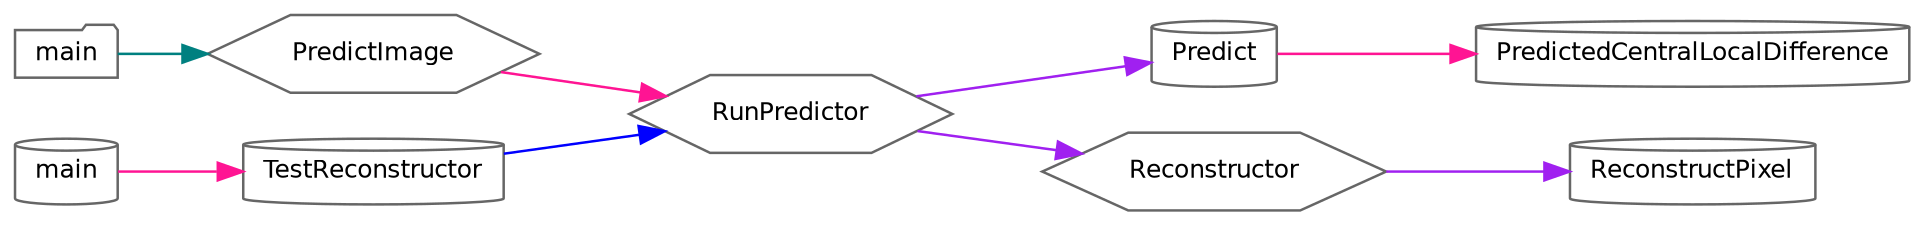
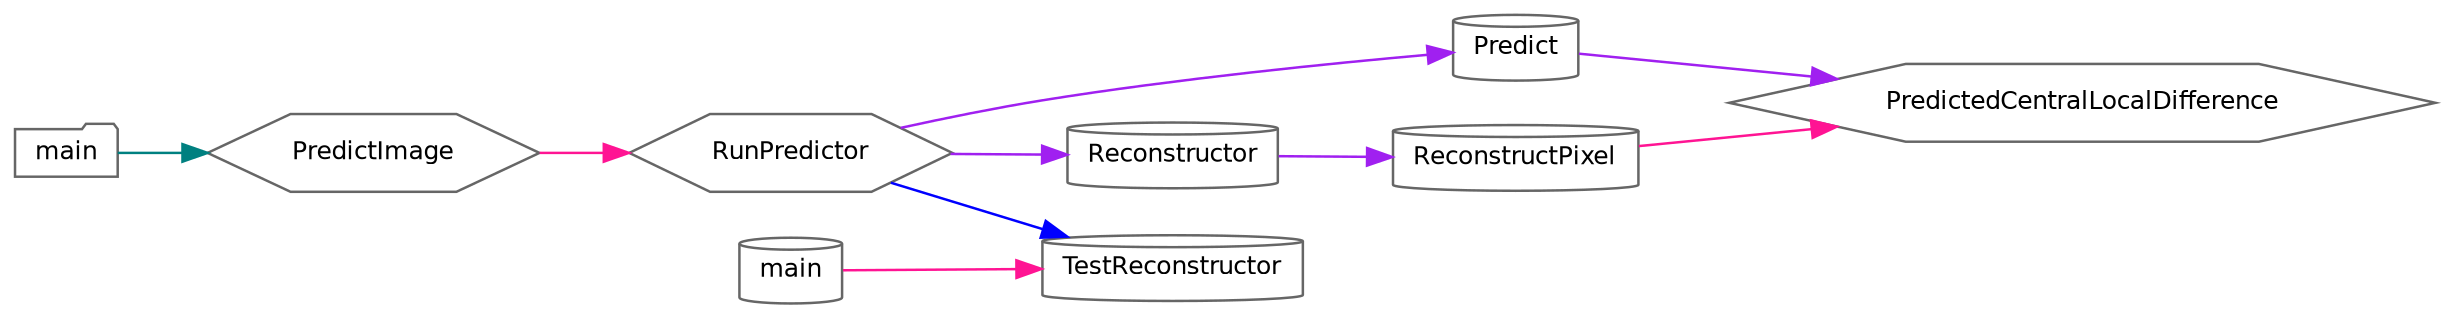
(1364, 54) -> (1695, 65)
(1693, 54) -> (2082, 103)
none -> (1725, 138)
(571, 144) -> (967, 206)
(1214, 172) -> (1173, 155)
